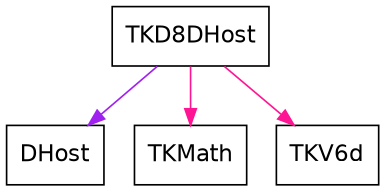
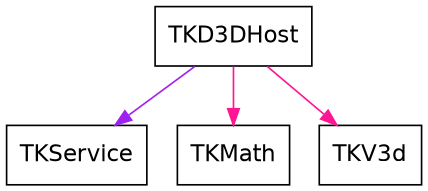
(191, 36) -> (233, 36)
(55, 155) -> (77, 155)
(328, 155) -> (370, 155)
